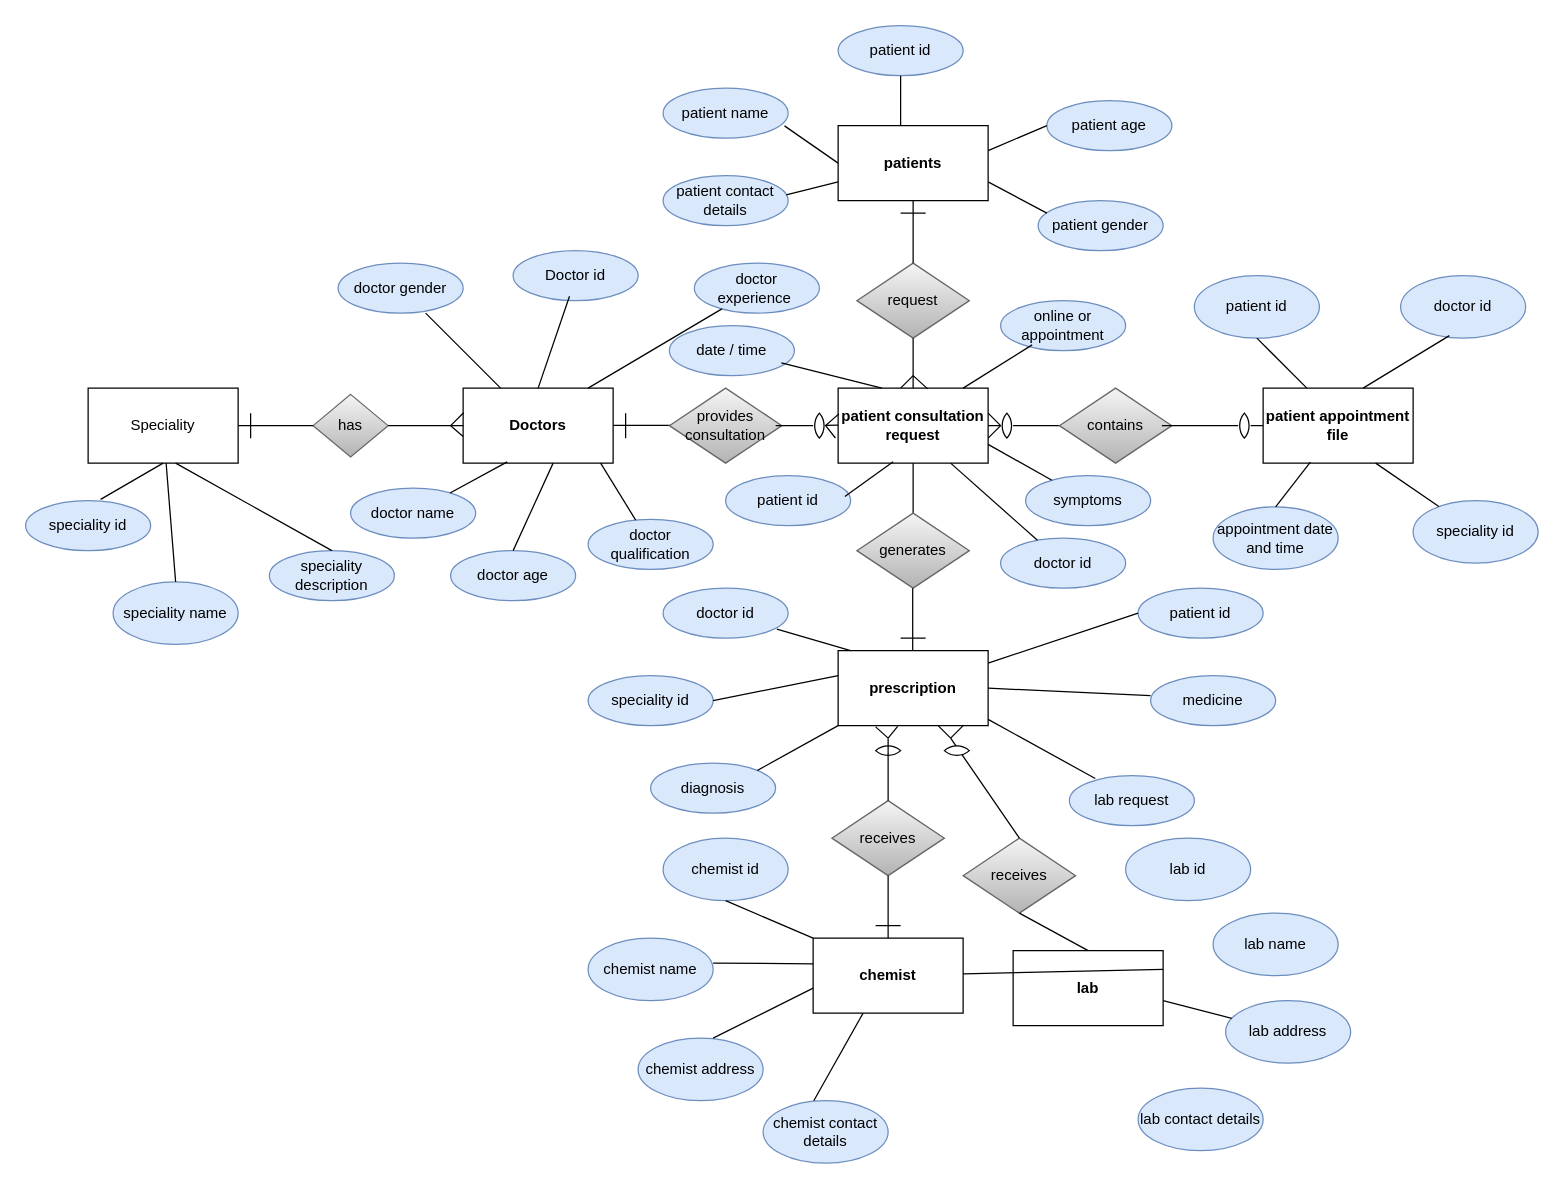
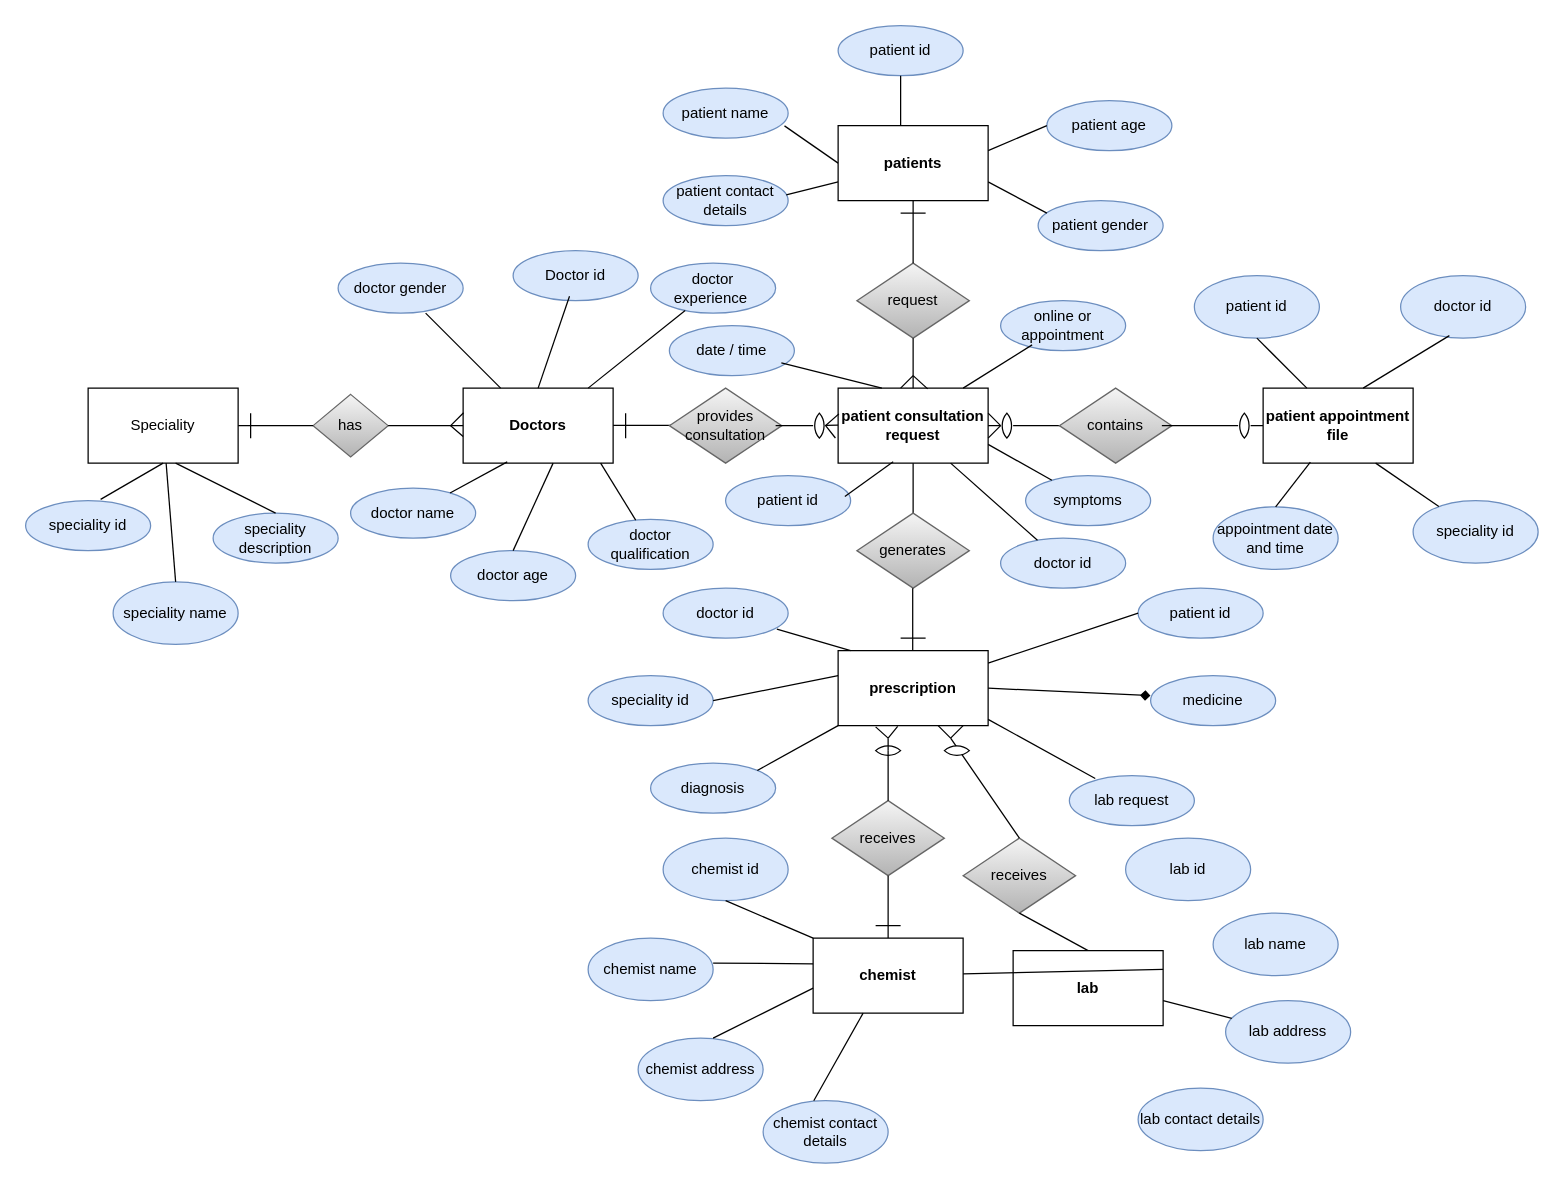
(757, 288) -> (713, 288)
(332, 576) -> (276, 538)
(1144, 695) -> (1140, 695)
